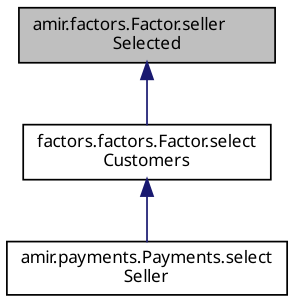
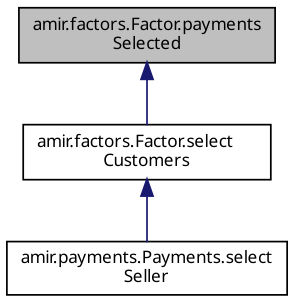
(147, 35) -> (147, 35)
(147, 152) -> (147, 152)
